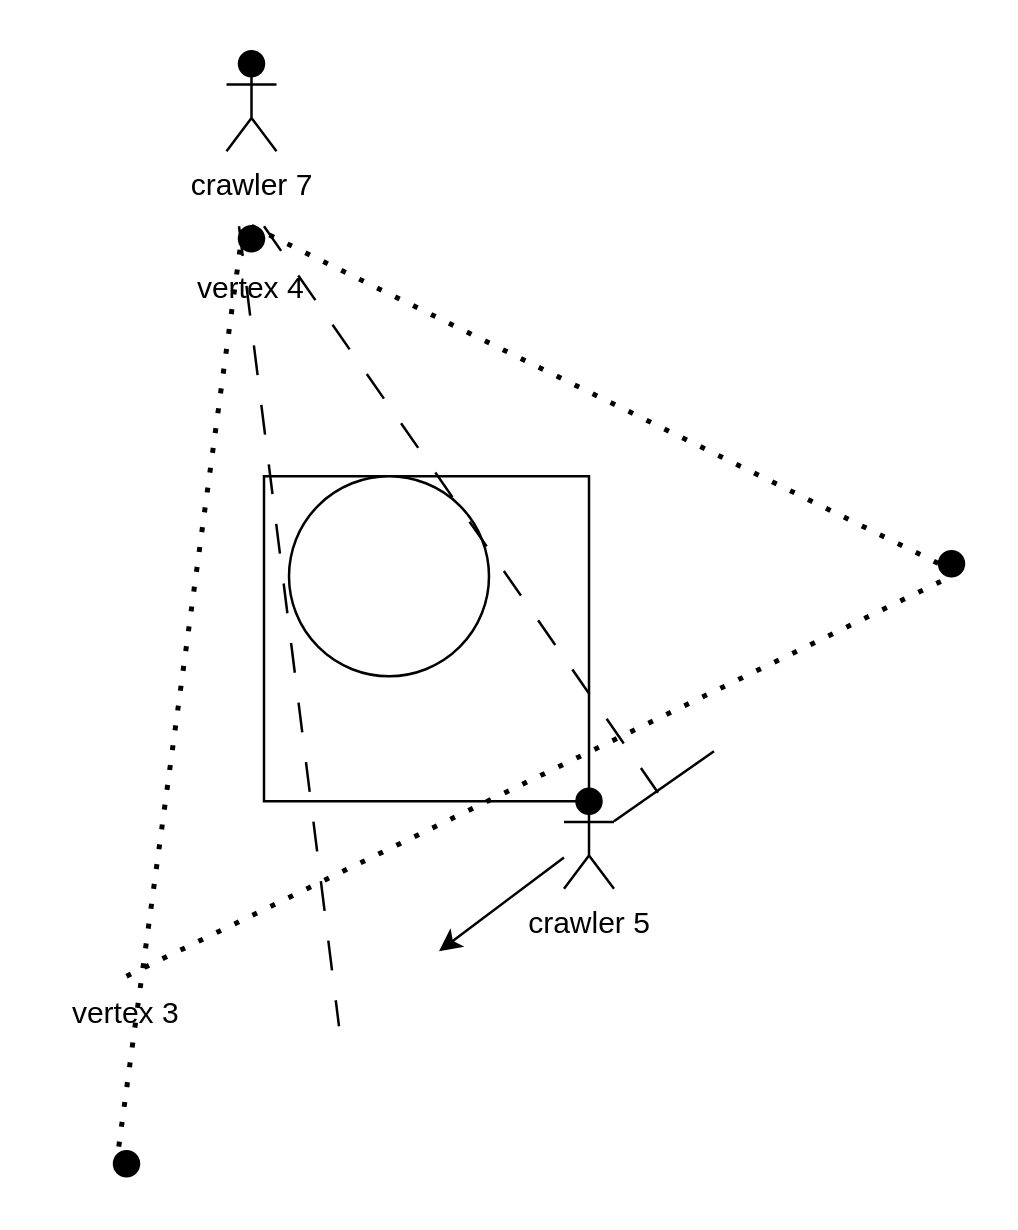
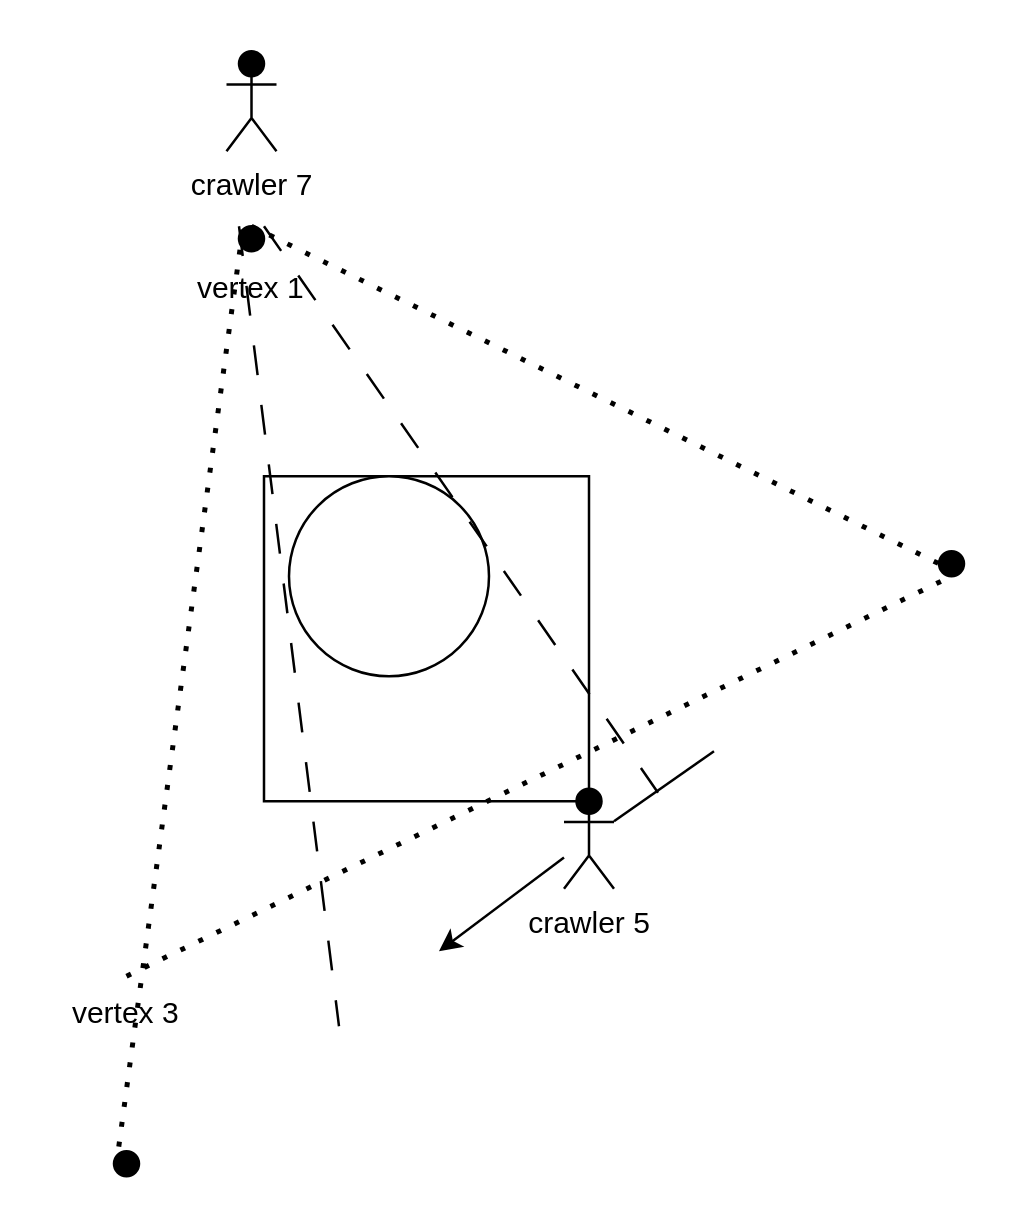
(251, 289) -> (251, 289)
